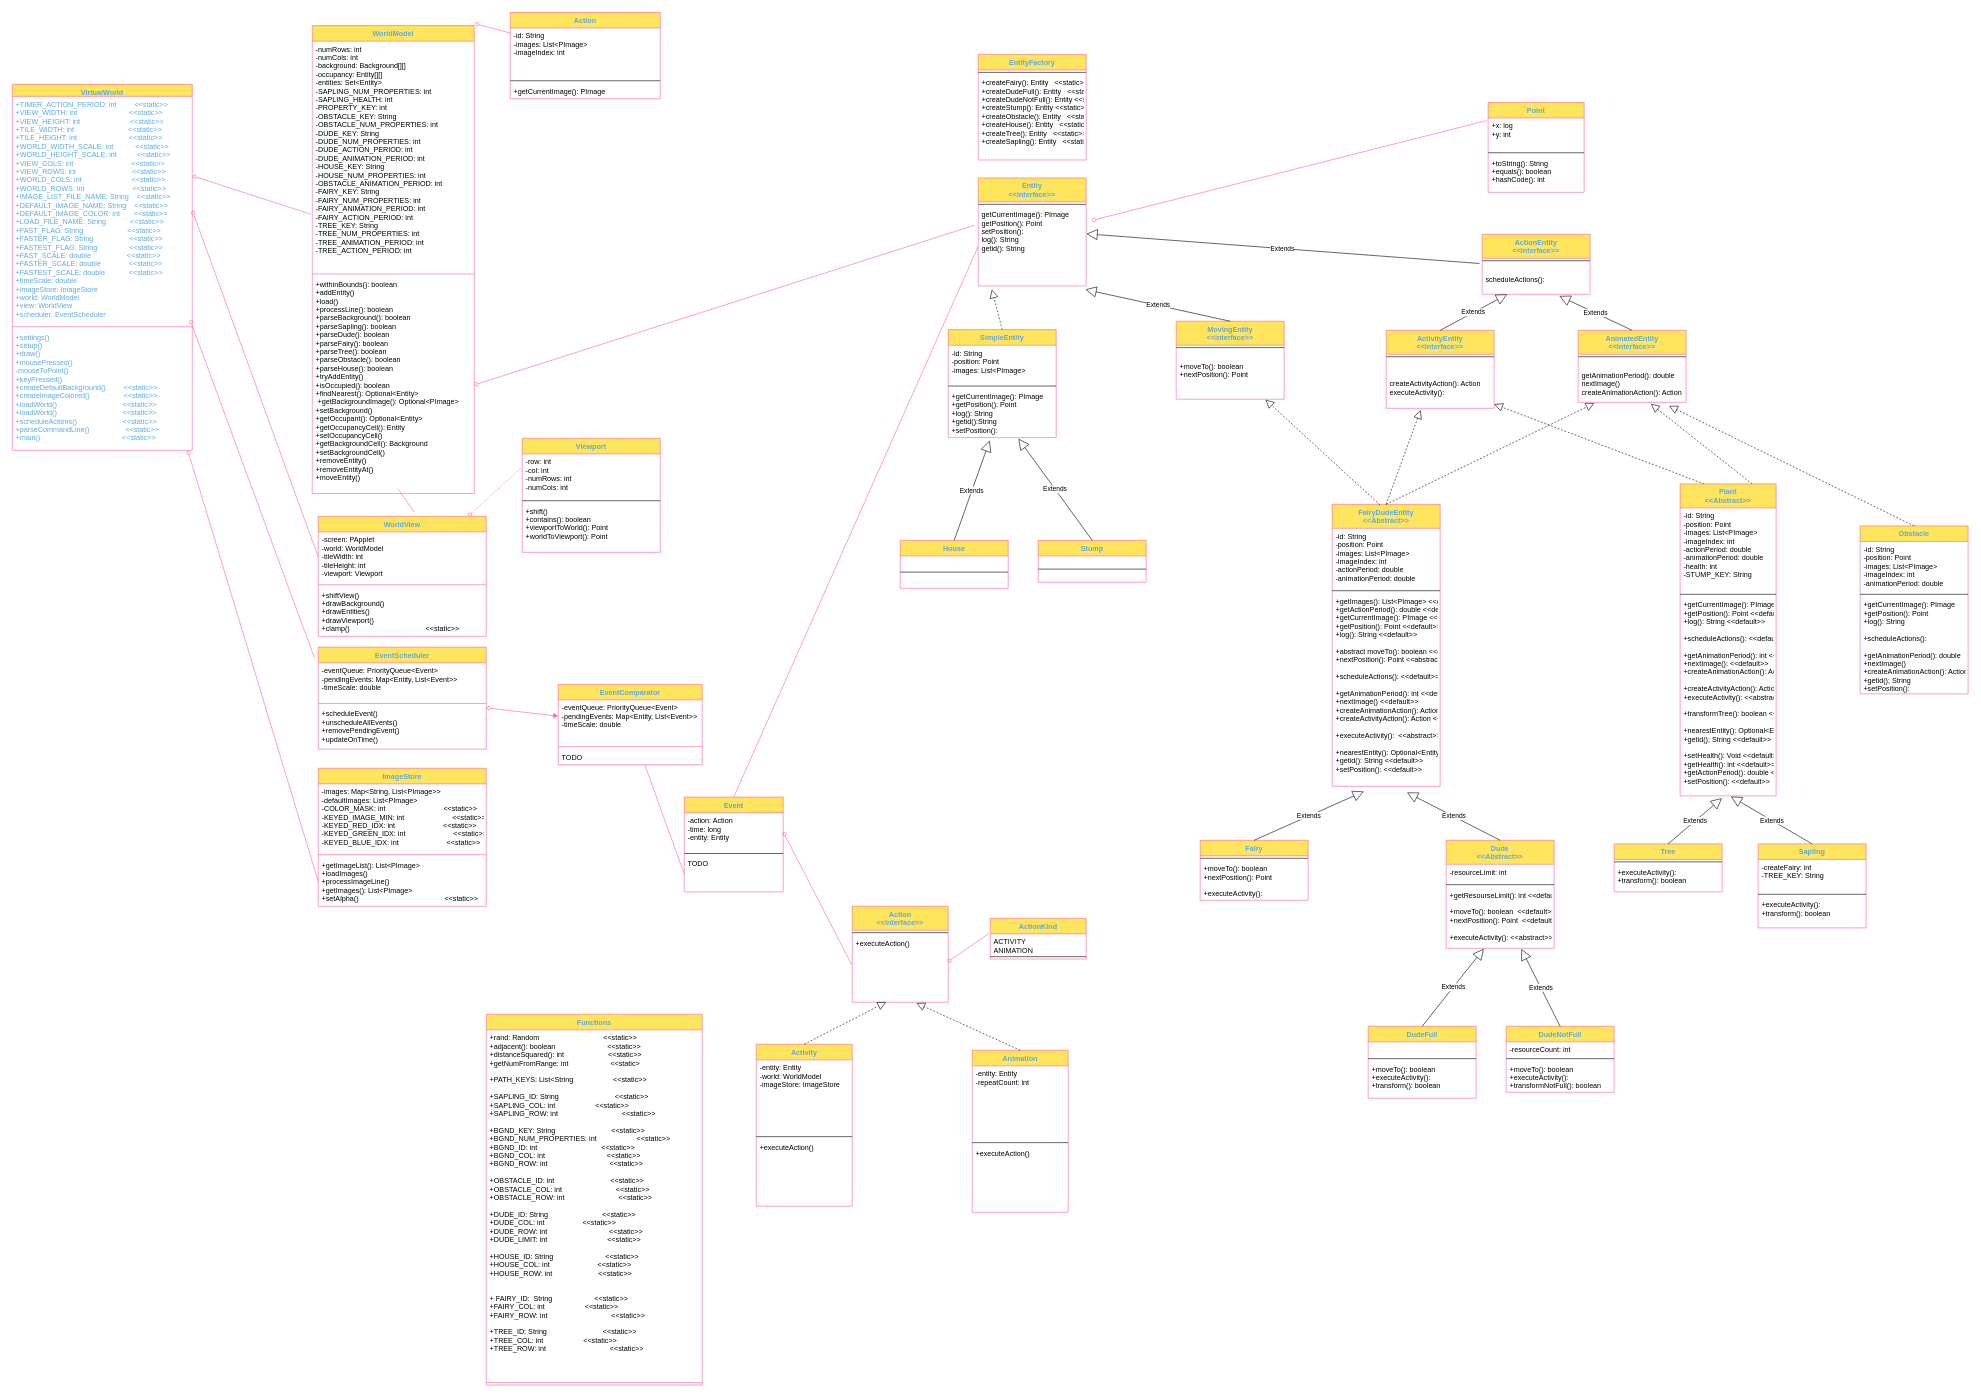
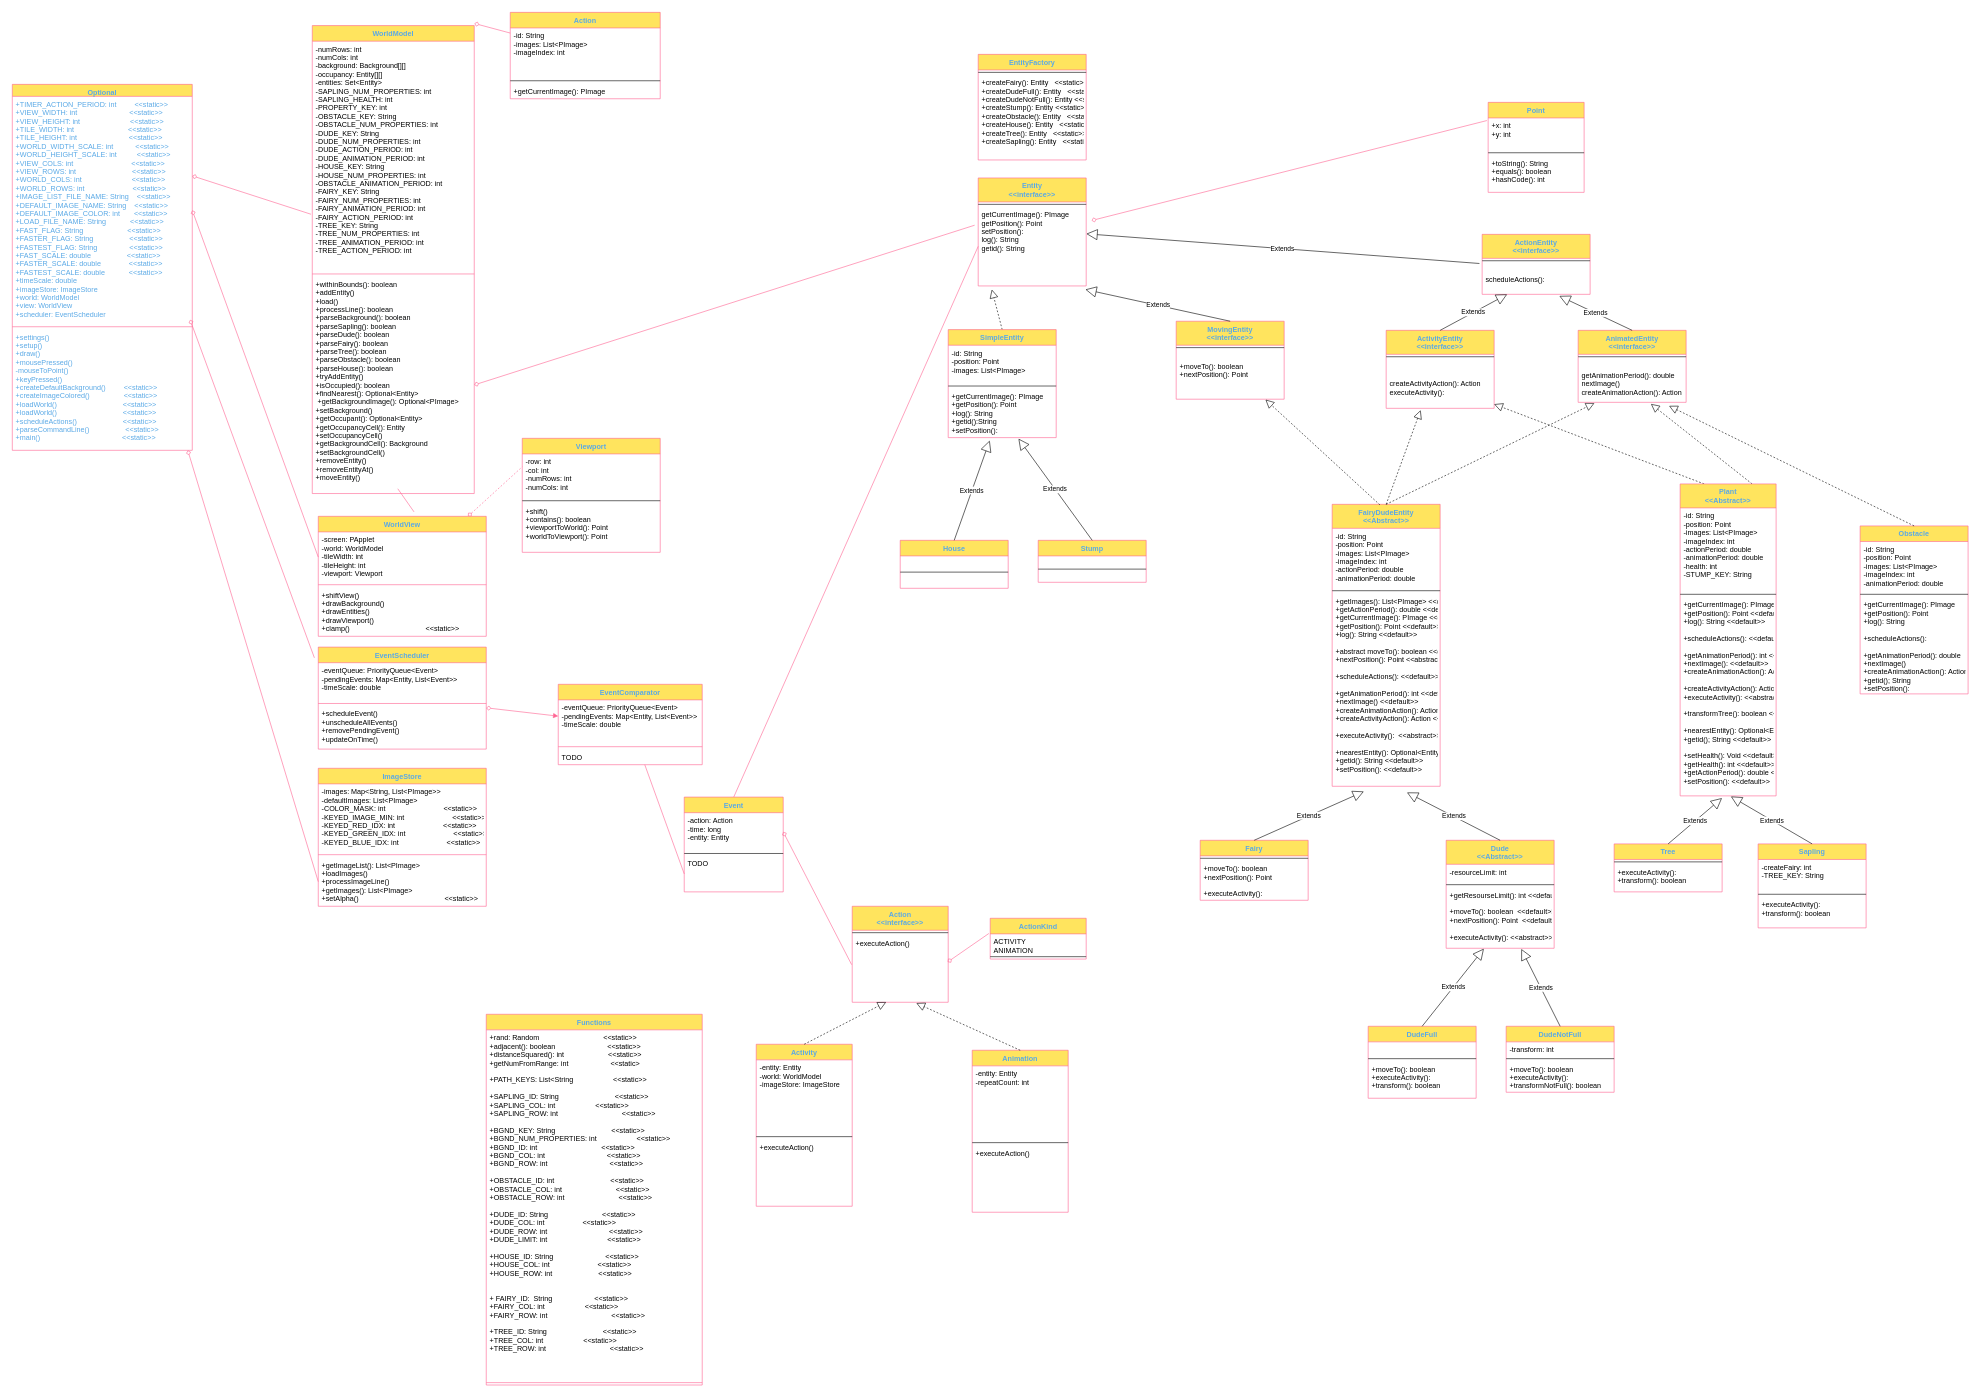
(102, 92) -> (102, 92)
(1503, 126) -> (1503, 126)
(1545, 1050) -> (1537, 1050)
